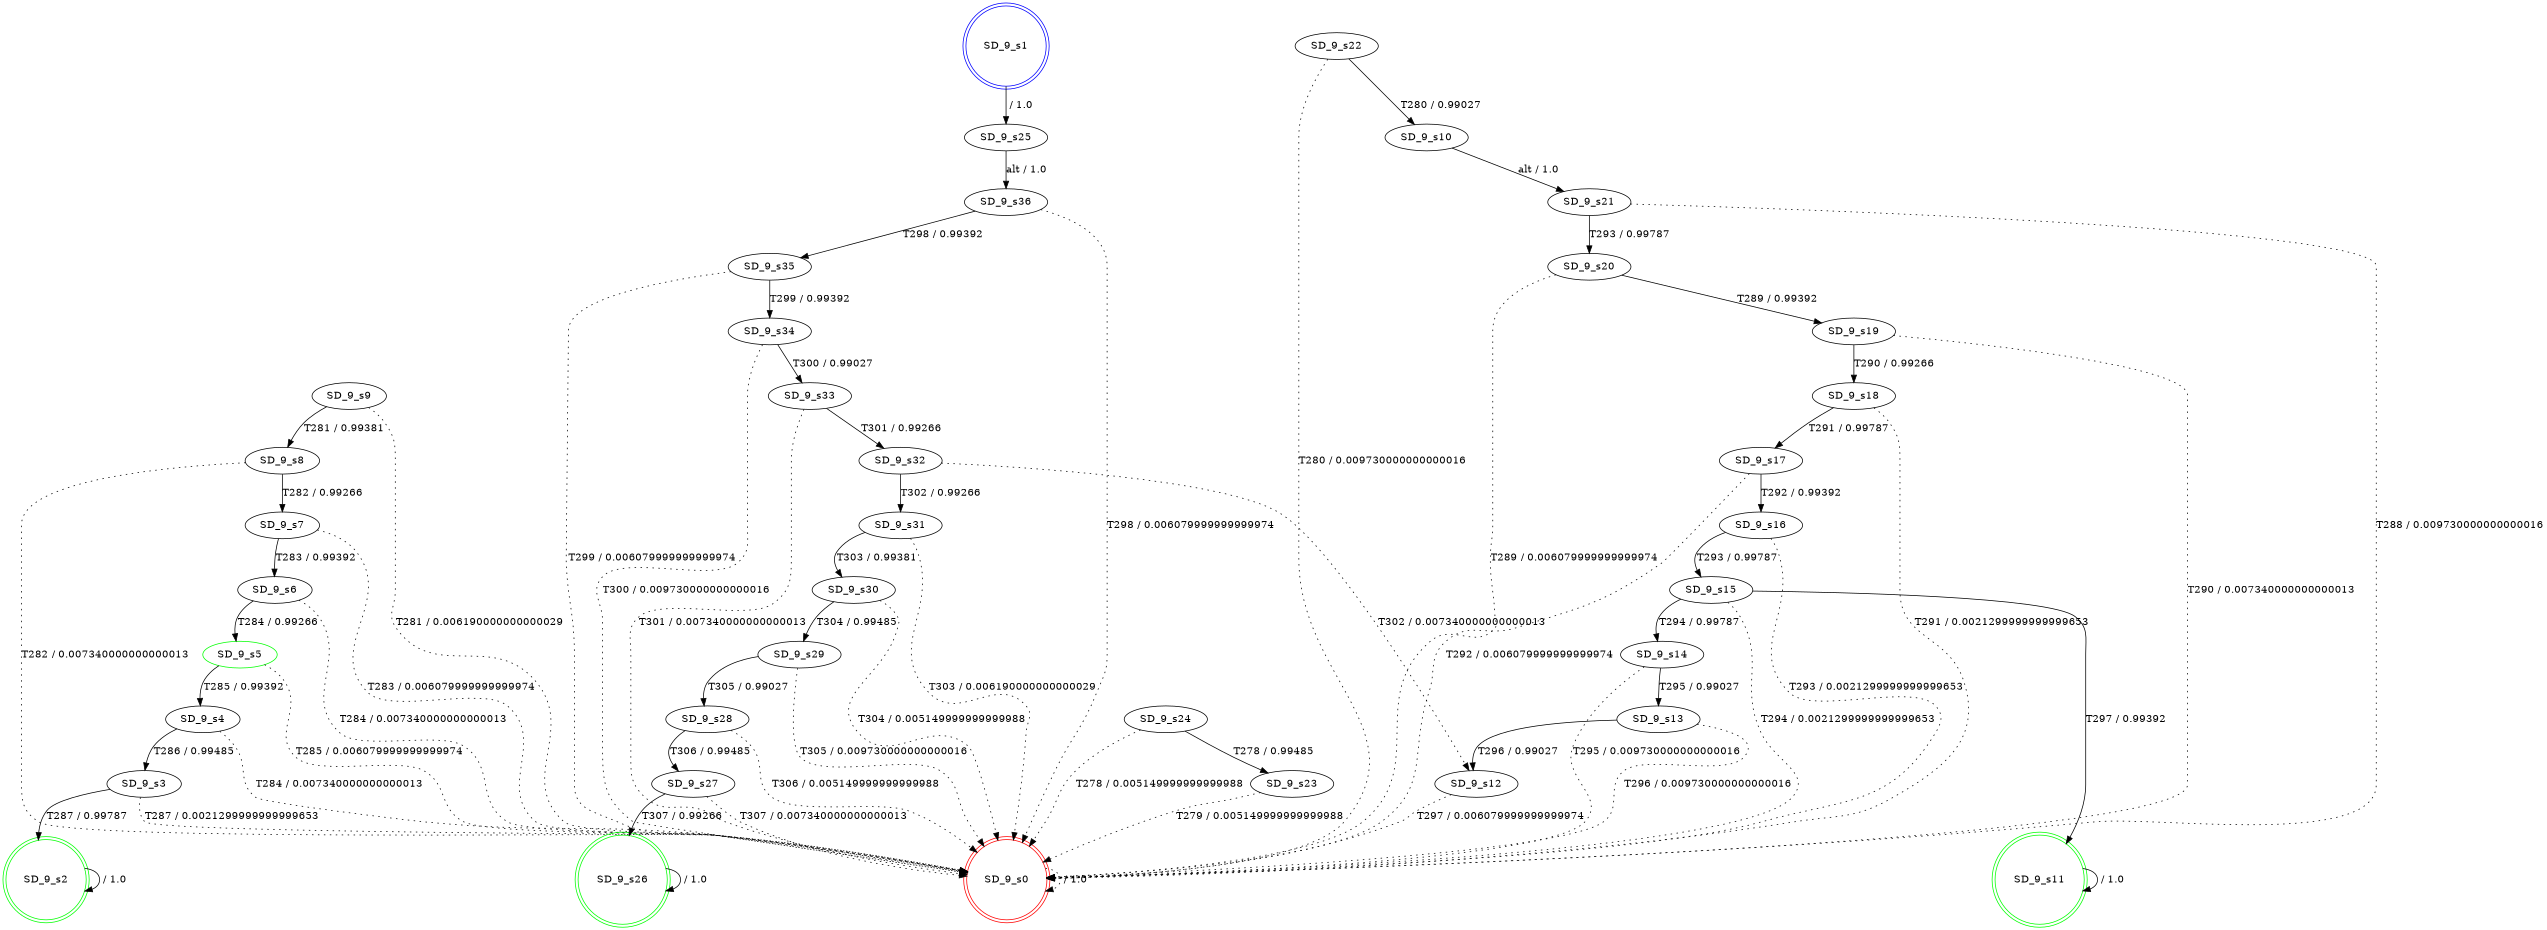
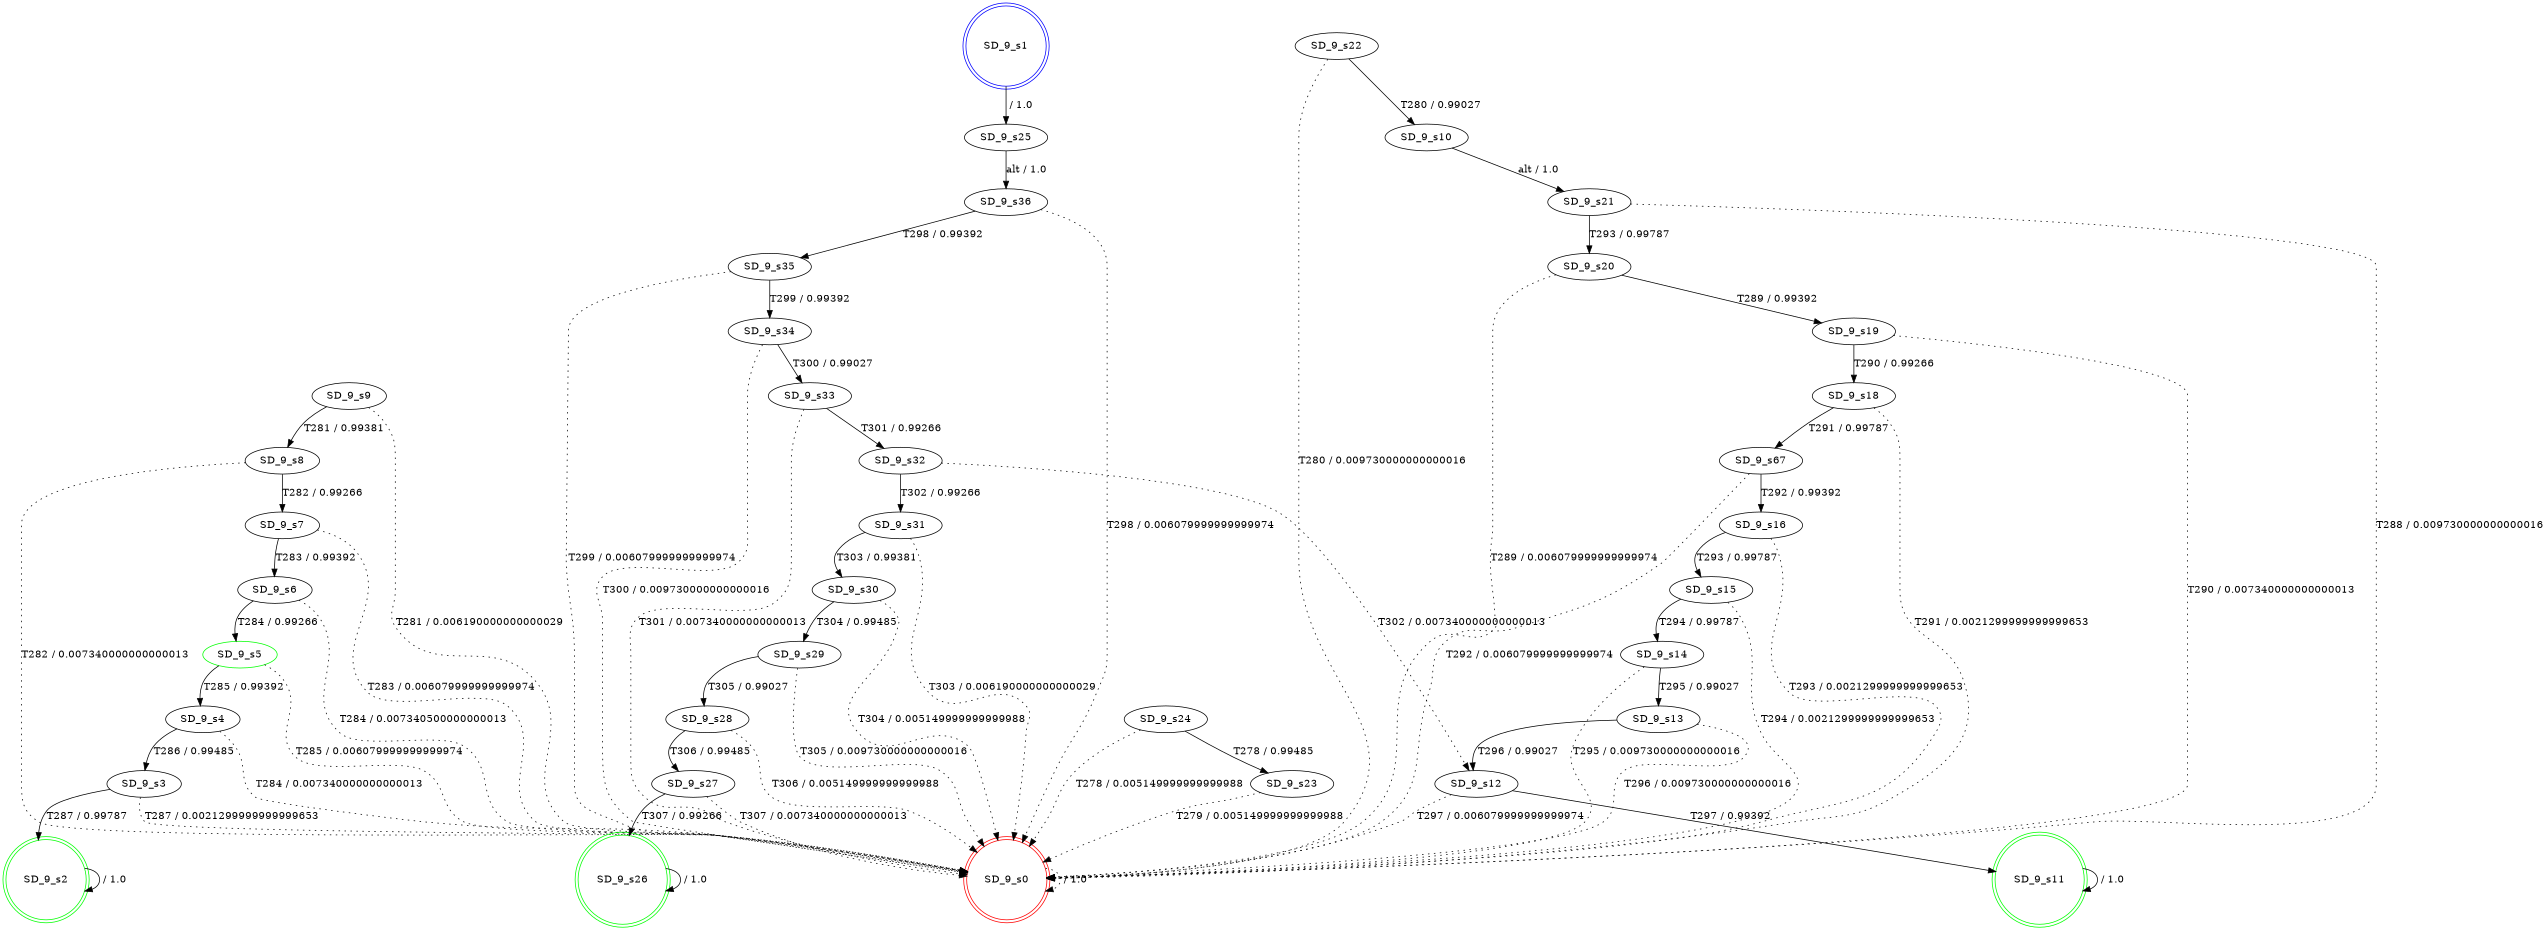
(1761, 461) -> (1761, 461)
(2028, 605) -> (1762, 833)
(424, 719) -> (424, 719)
